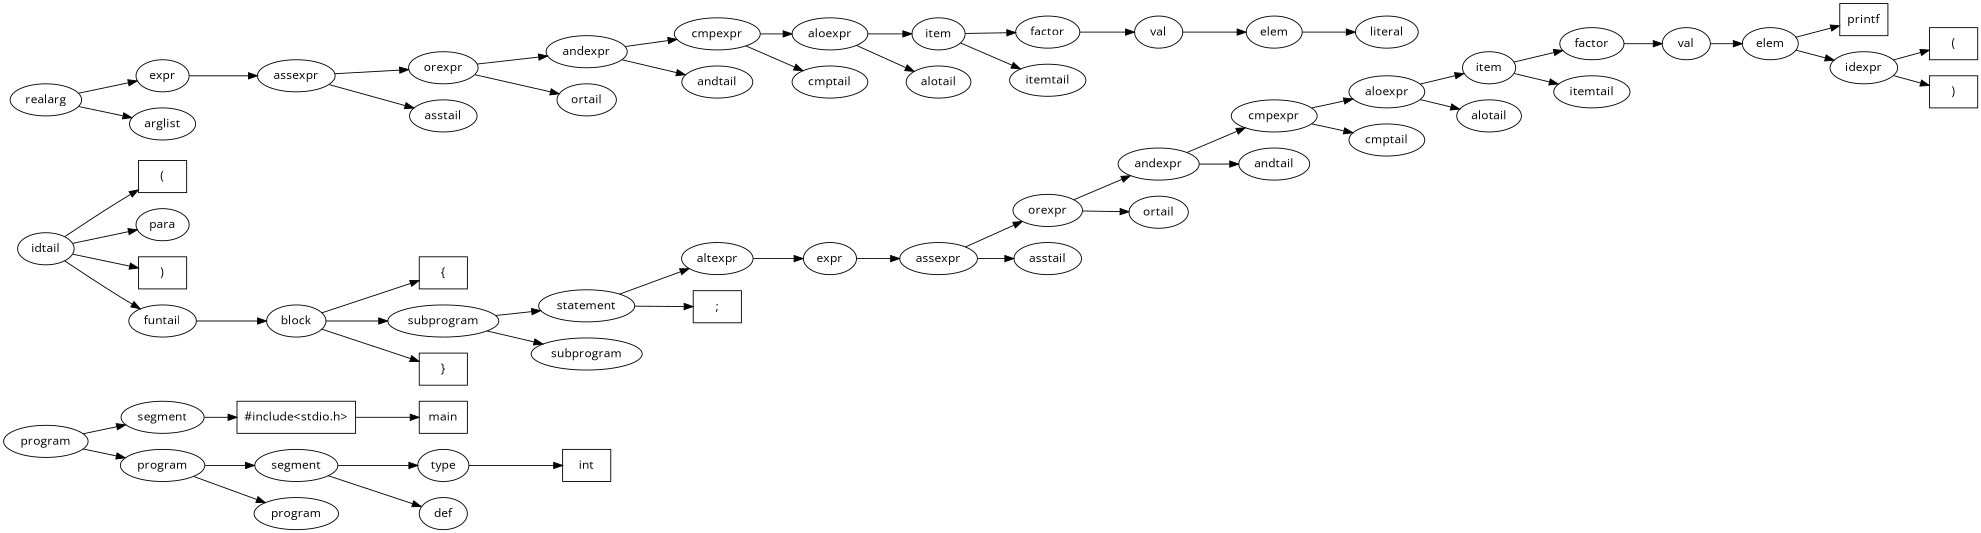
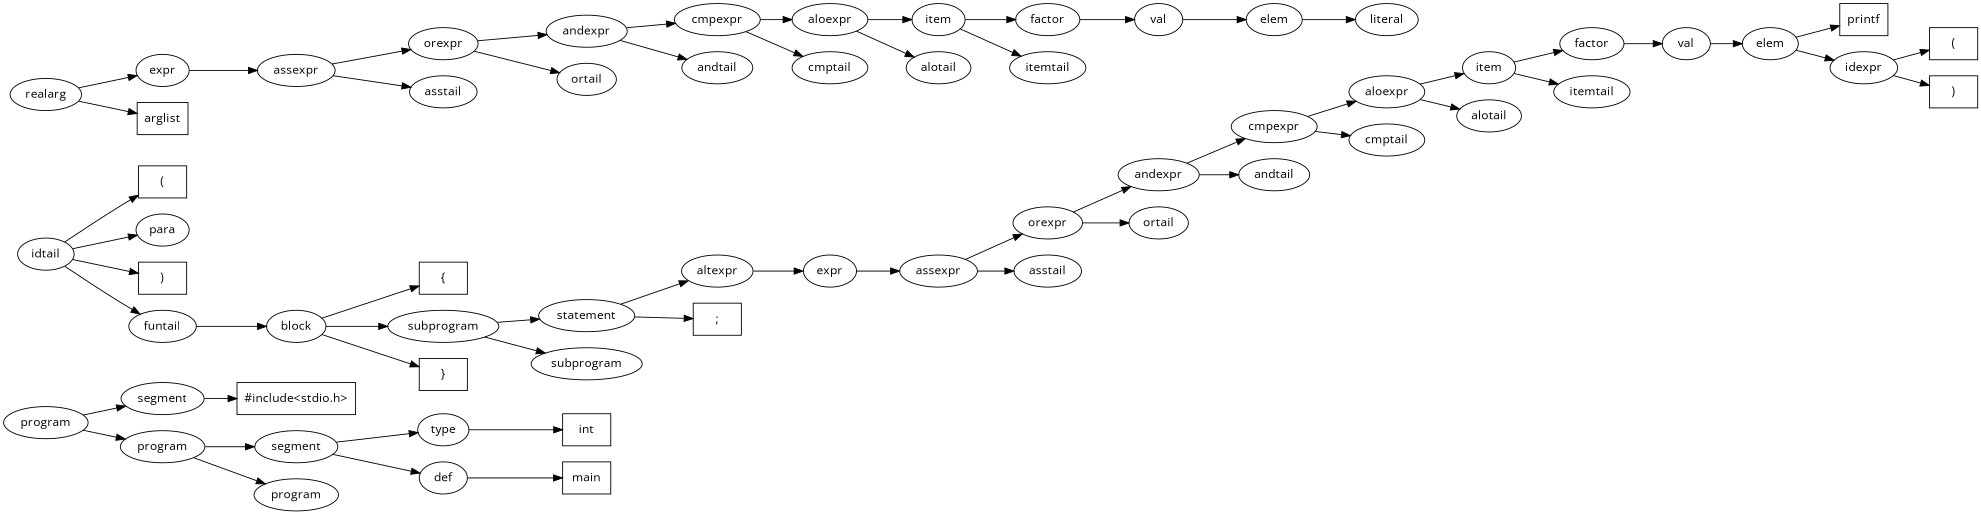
(163, 124) -> (163, 119)
(383, 417) -> (510, 478)
